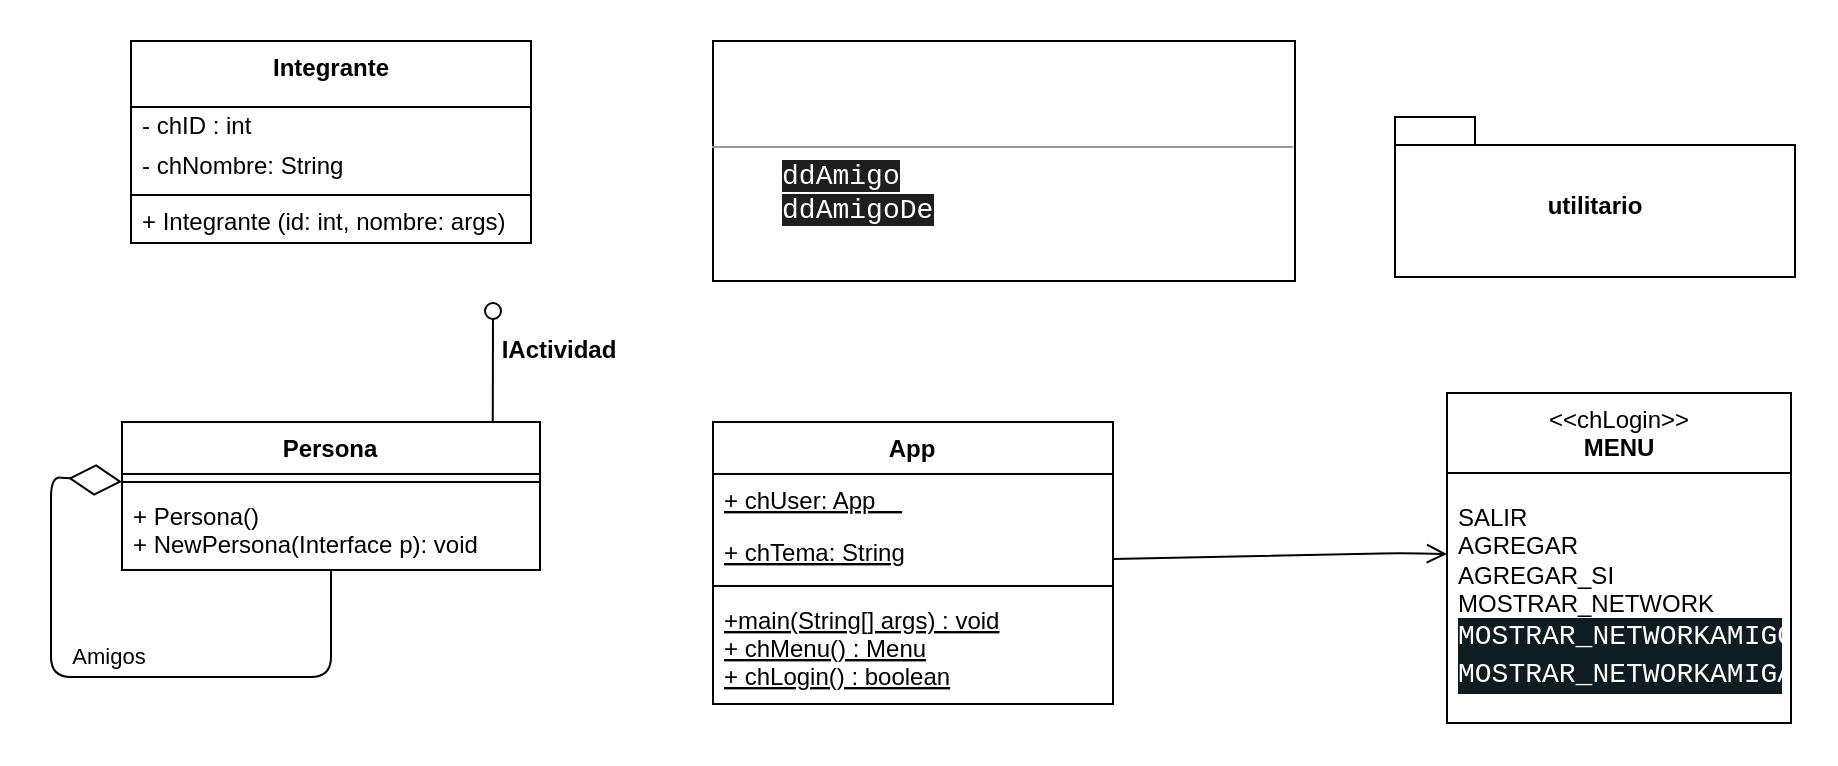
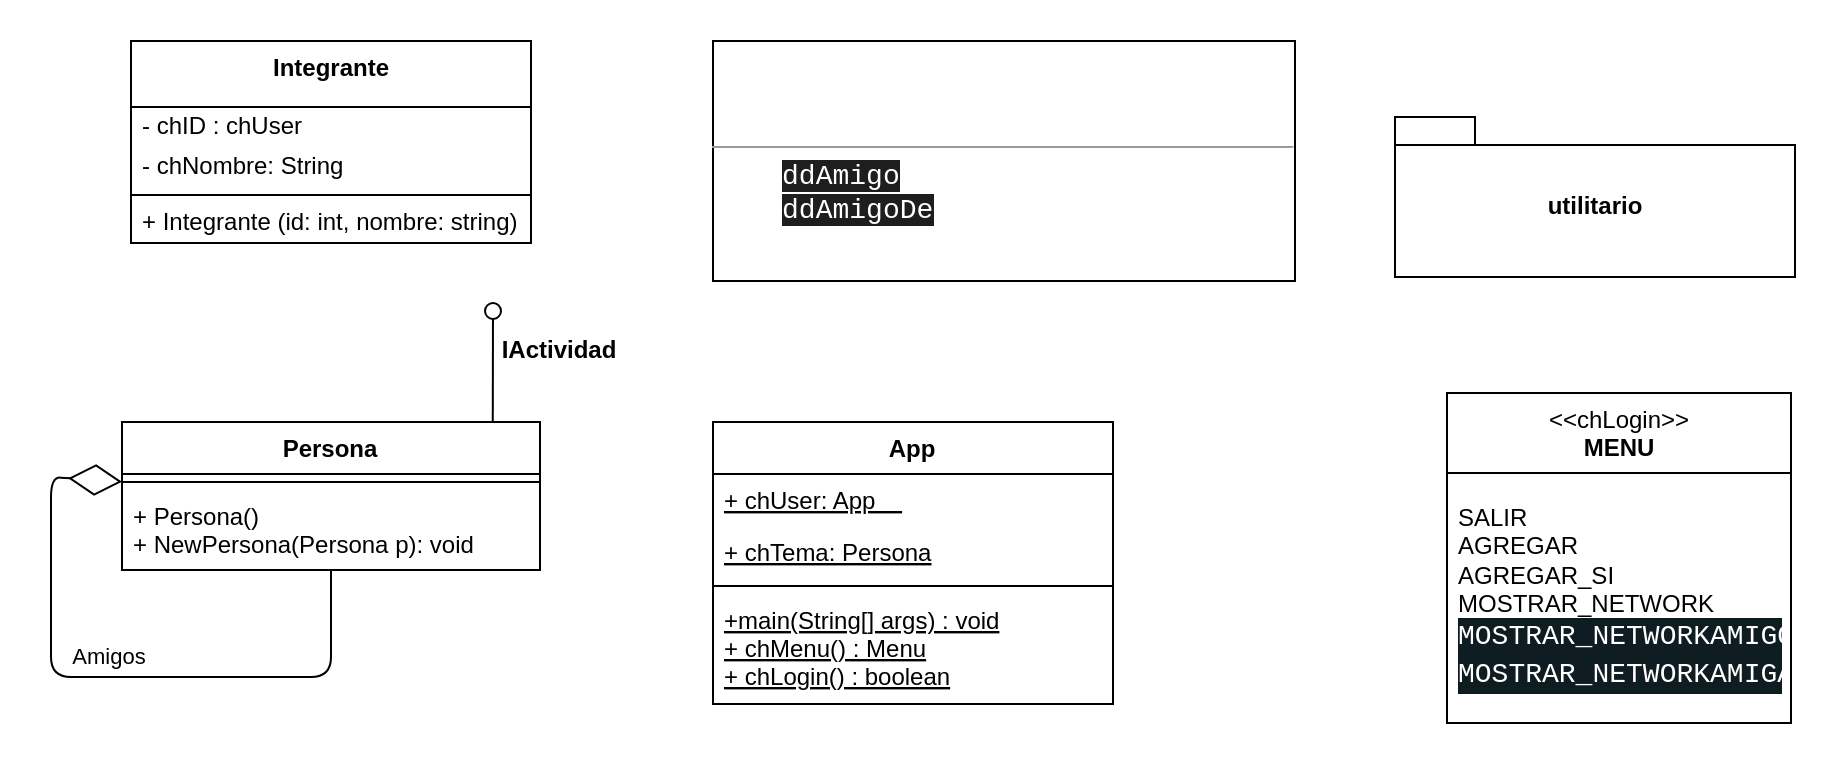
(208, 127) -> (231, 127)
(354, 223) -> (364, 223)
(204, 517) -> (204, 517)
(819, 553) -> (829, 553)
(1279, 555) -> none
